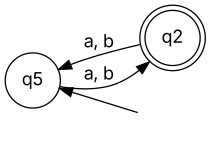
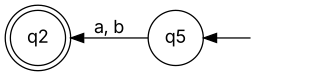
(105, 53) -> none
